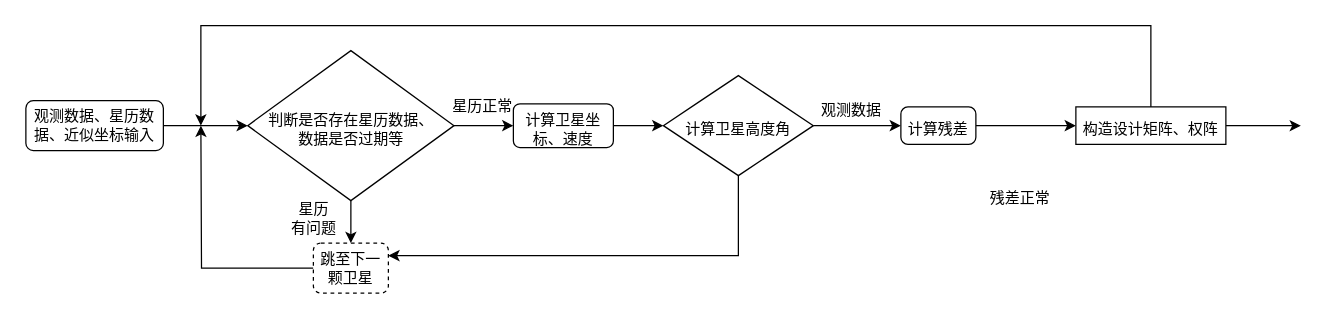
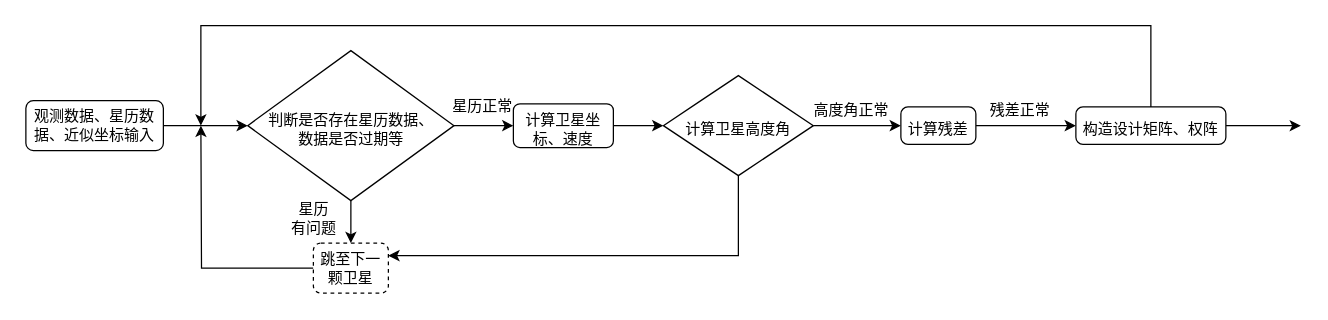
(851, 111) -> (851, 111)
(1151, 126) -> (1151, 126)
(1019, 198) -> (1019, 111)
